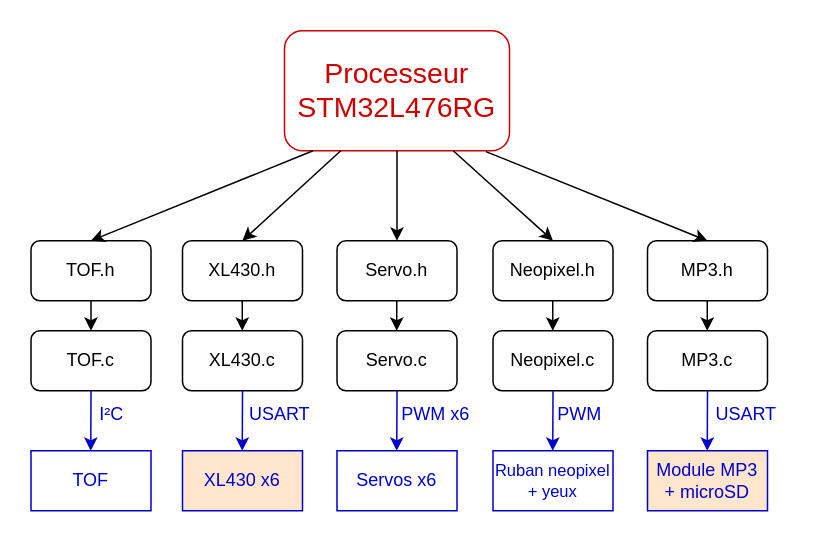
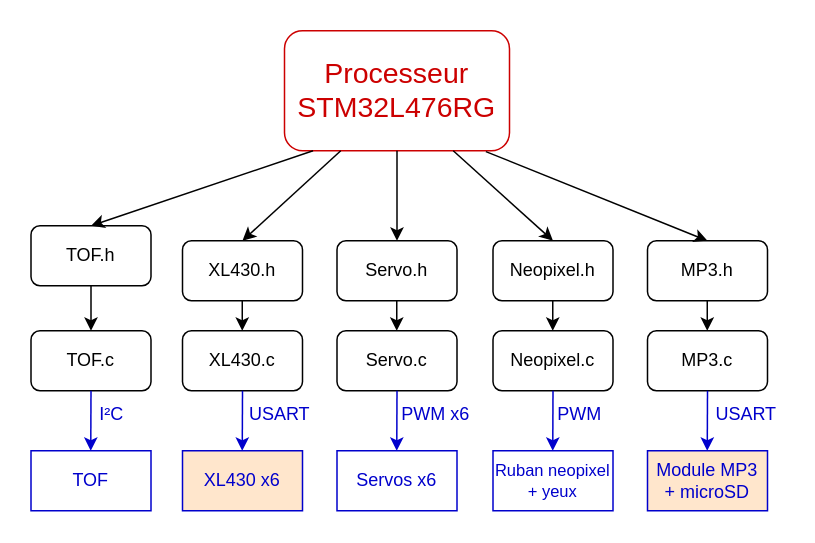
(91, 271) -> (91, 256)
